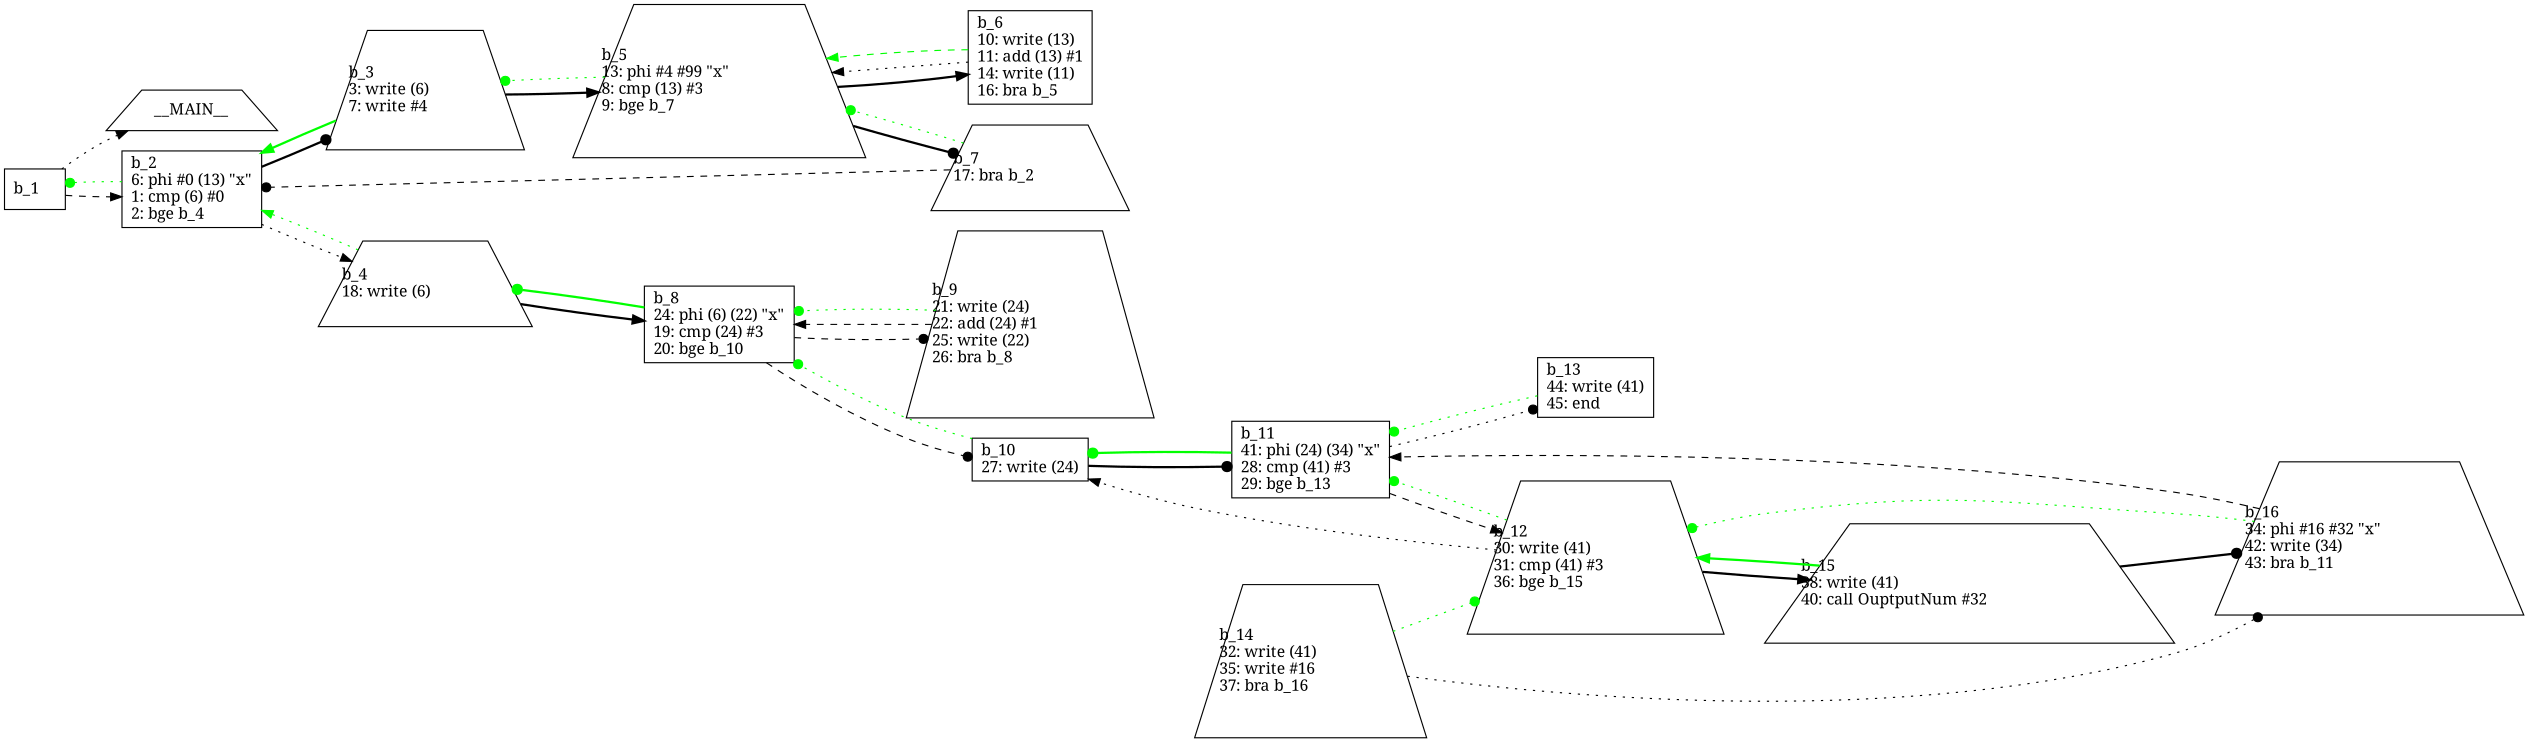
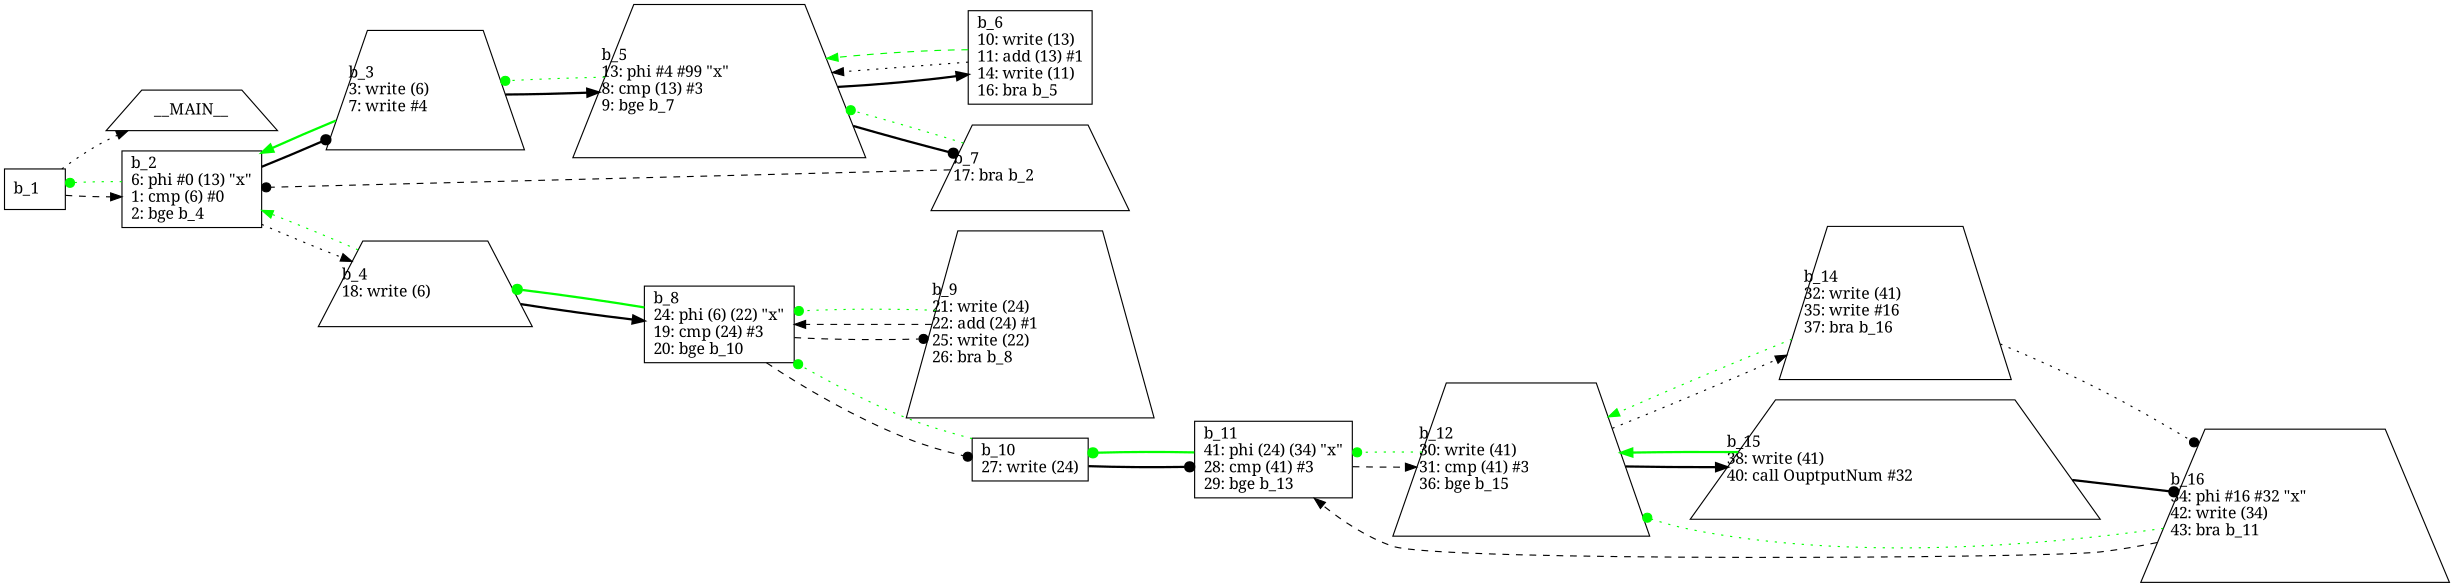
(1596, 387) -> none
(1296, 526) -> (1695, 395)
(1432, 617) -> (1705, 375)
